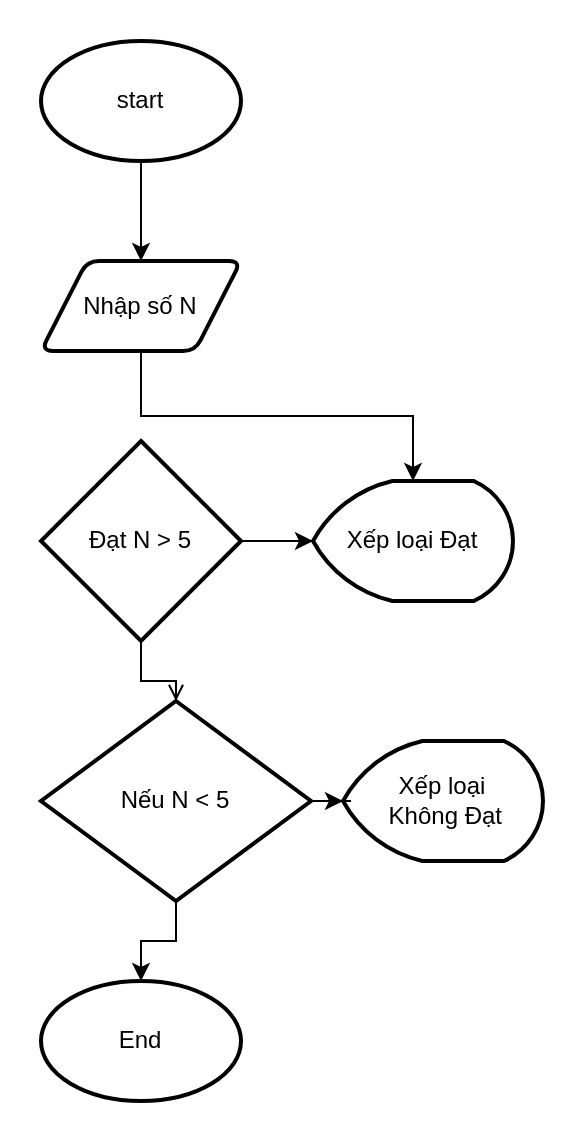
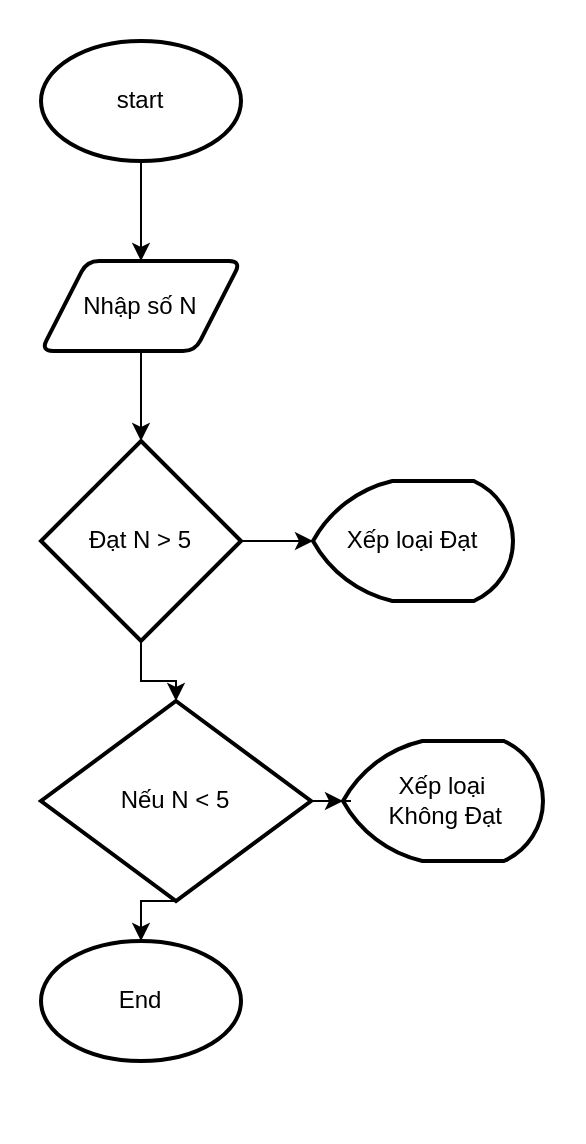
(301, 416) -> (141, 420)
(176, 689) -> (176, 686)
(141, 1041) -> (141, 1001)
